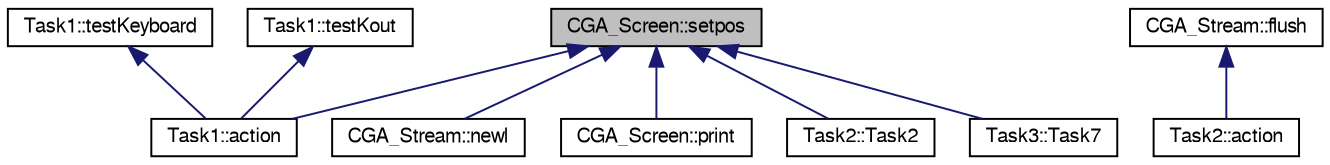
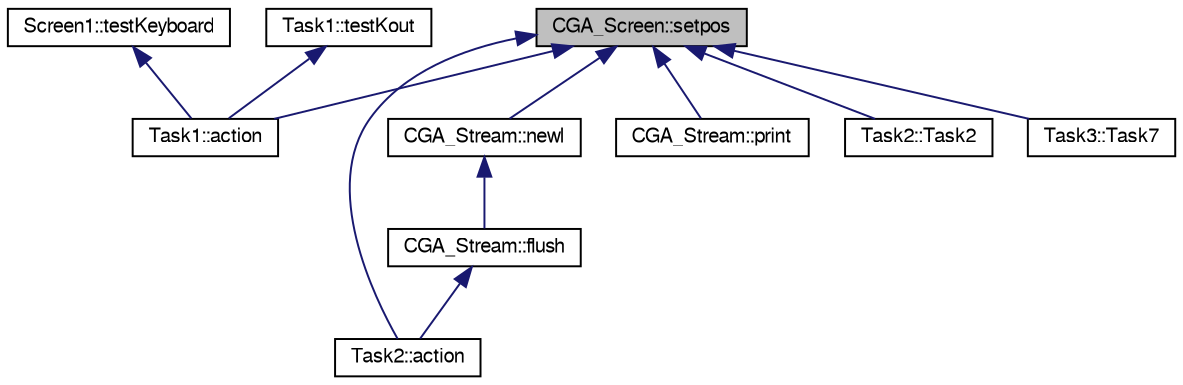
(110, 28) -> (119, 28)
(656, 138) -> (712, 138)
none -> (356, 146)
none -> (484, 203)
